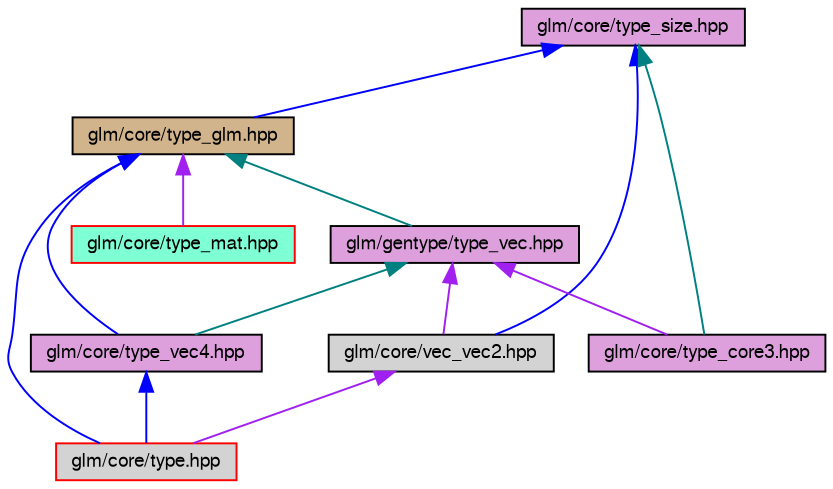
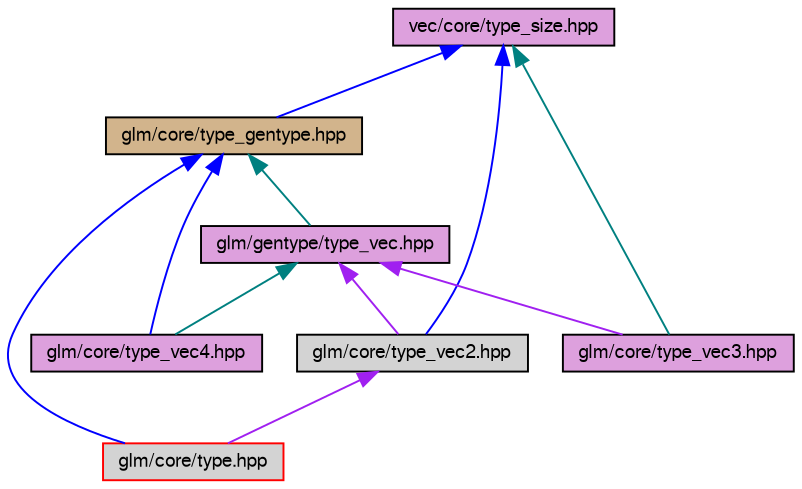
(633, 27) -> (504, 27)
(183, 136) -> (234, 136)
(183, 244) -> none
(441, 353) -> (413, 353)
(707, 353) -> (678, 353)
(146, 418) -> none
